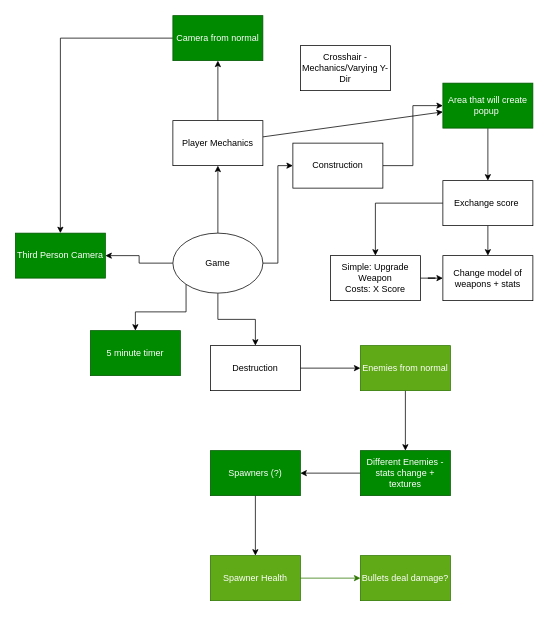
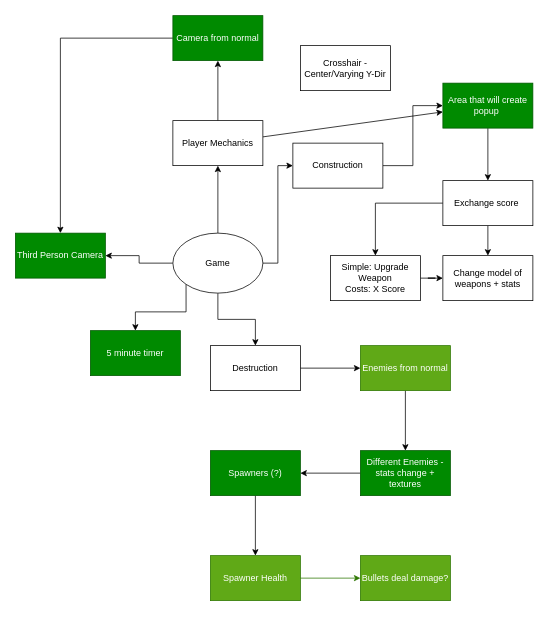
(345, 68) -> (345, 68)
